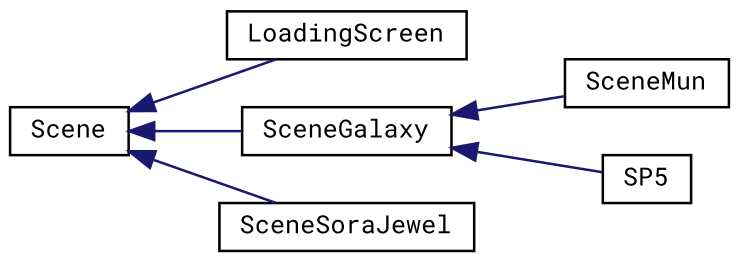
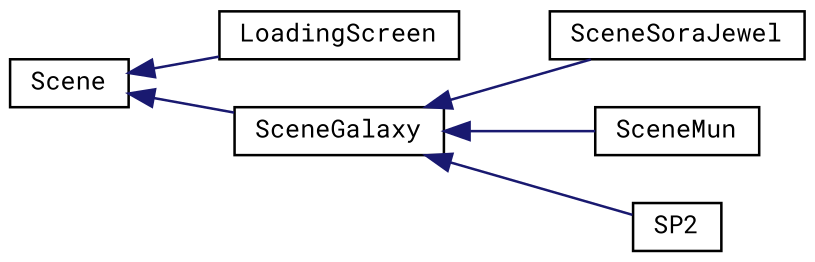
(647, 179) -> (677, 227)
(215, 181) -> (521, 80)
